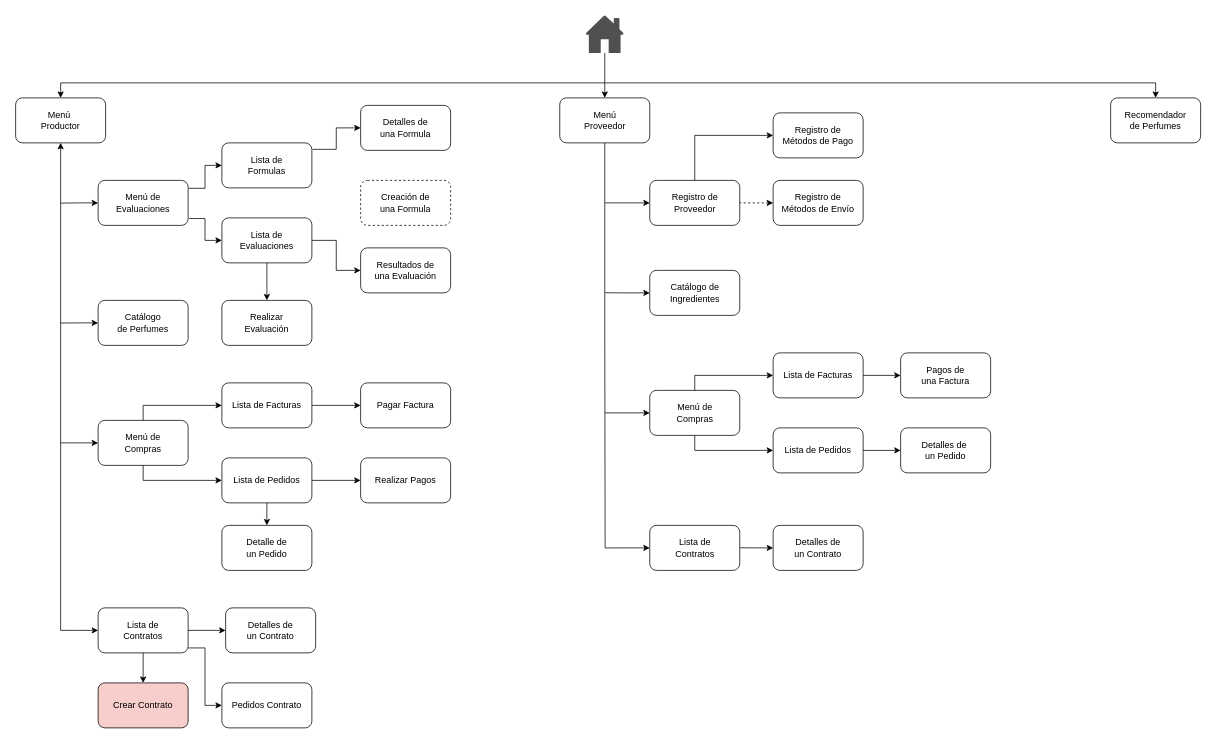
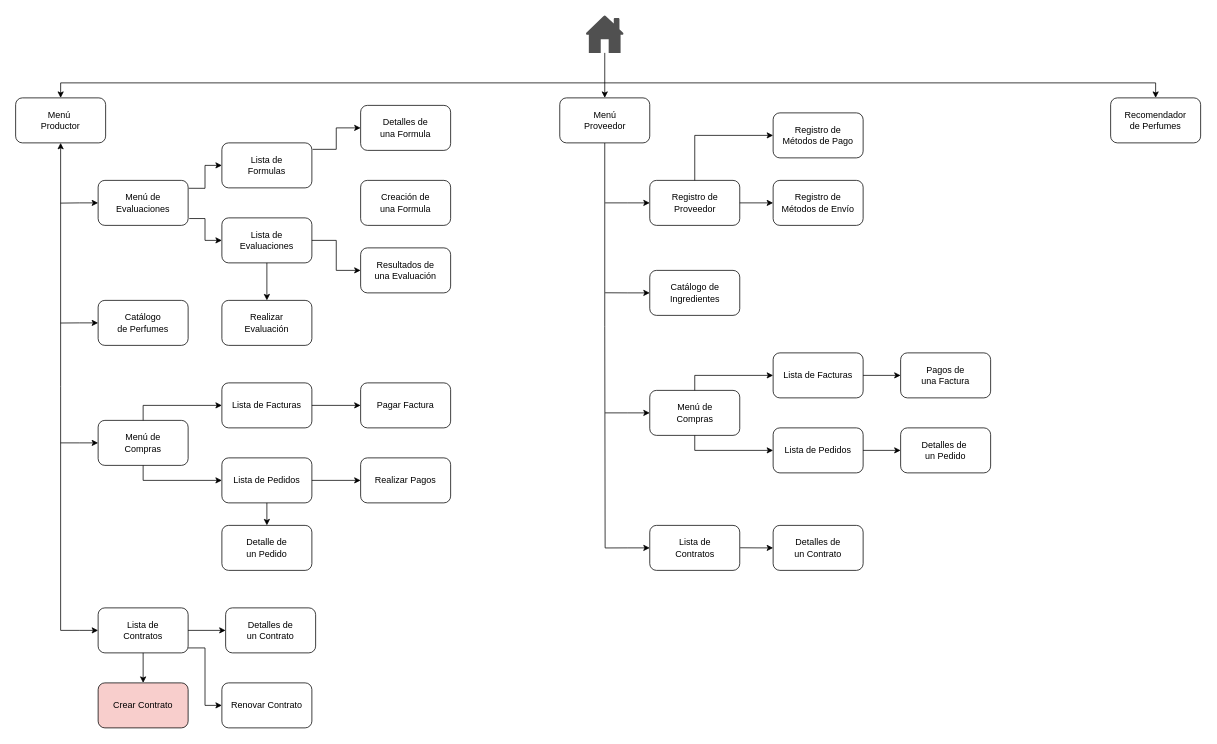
(405, 203) -> (405, 203)
(754, 203) -> (754, 203)
(267, 705) -> (267, 705)
